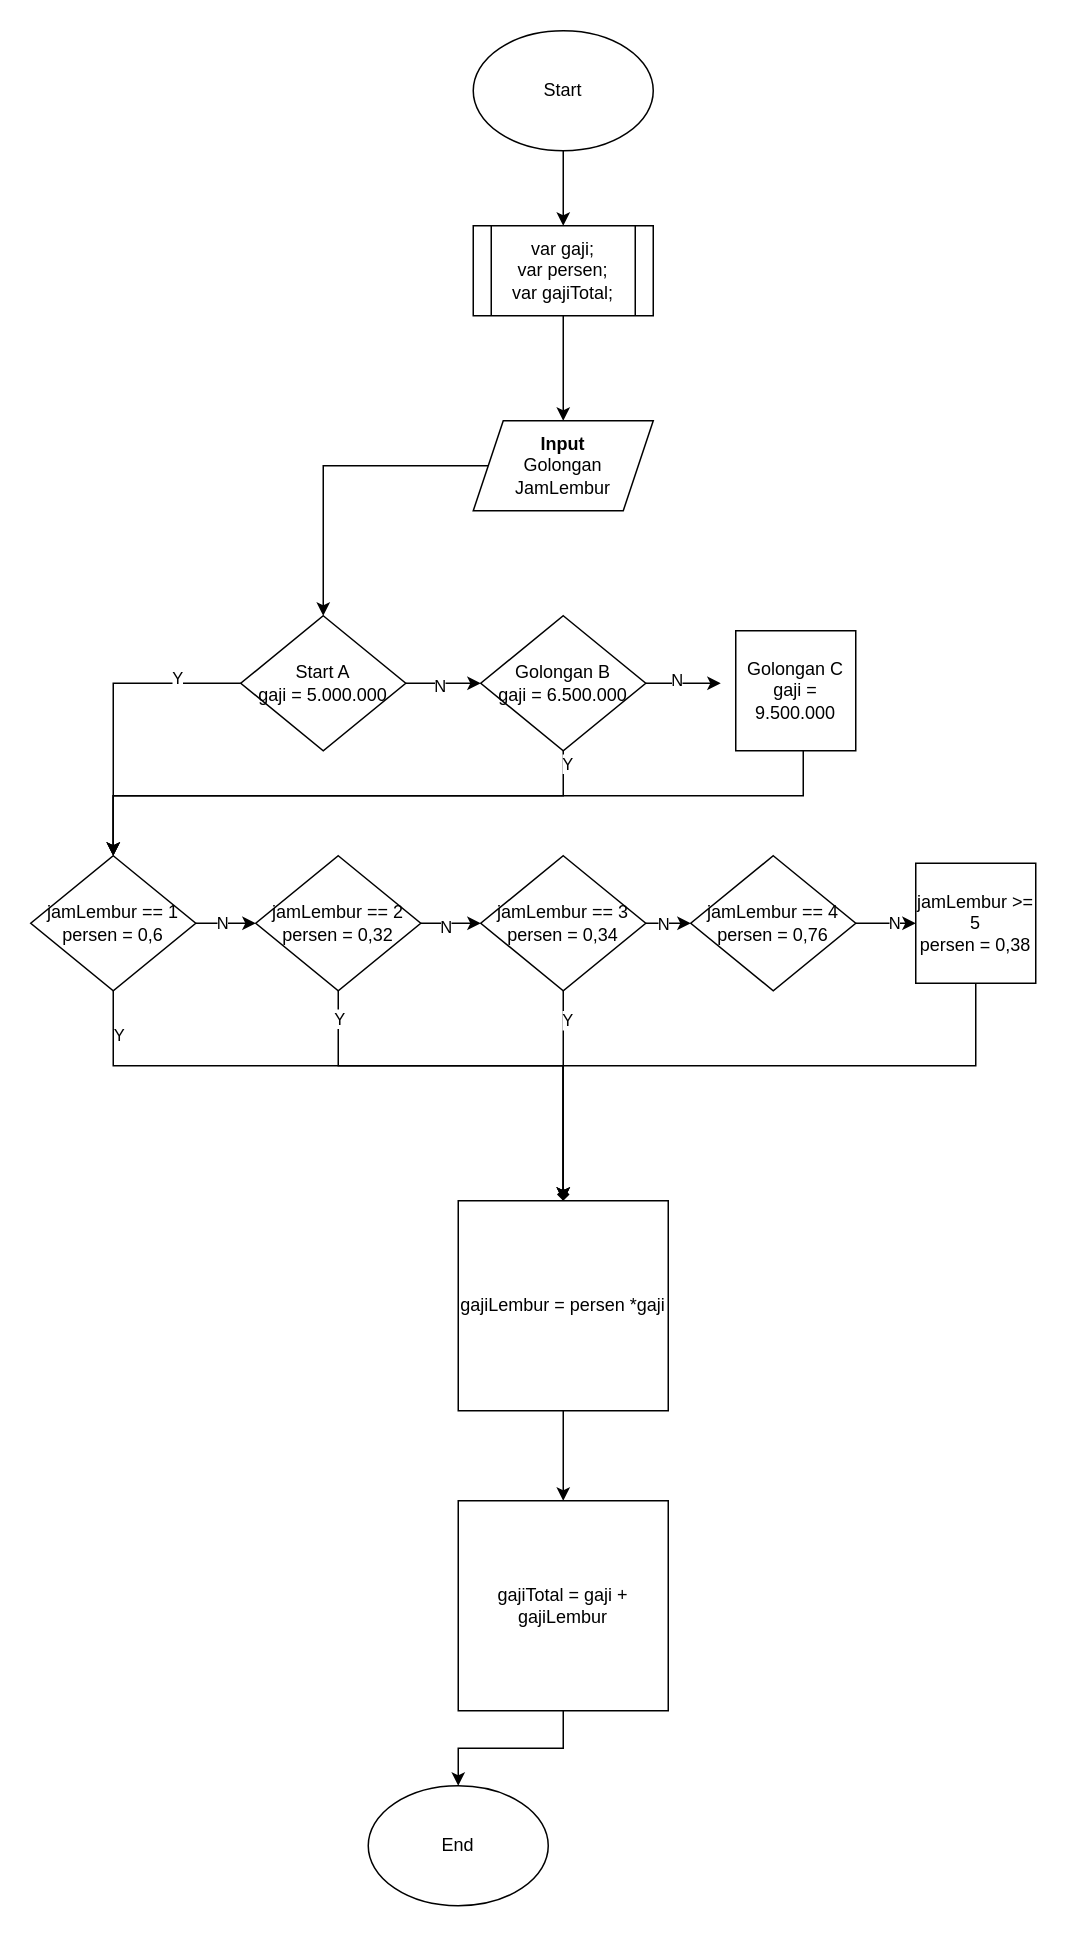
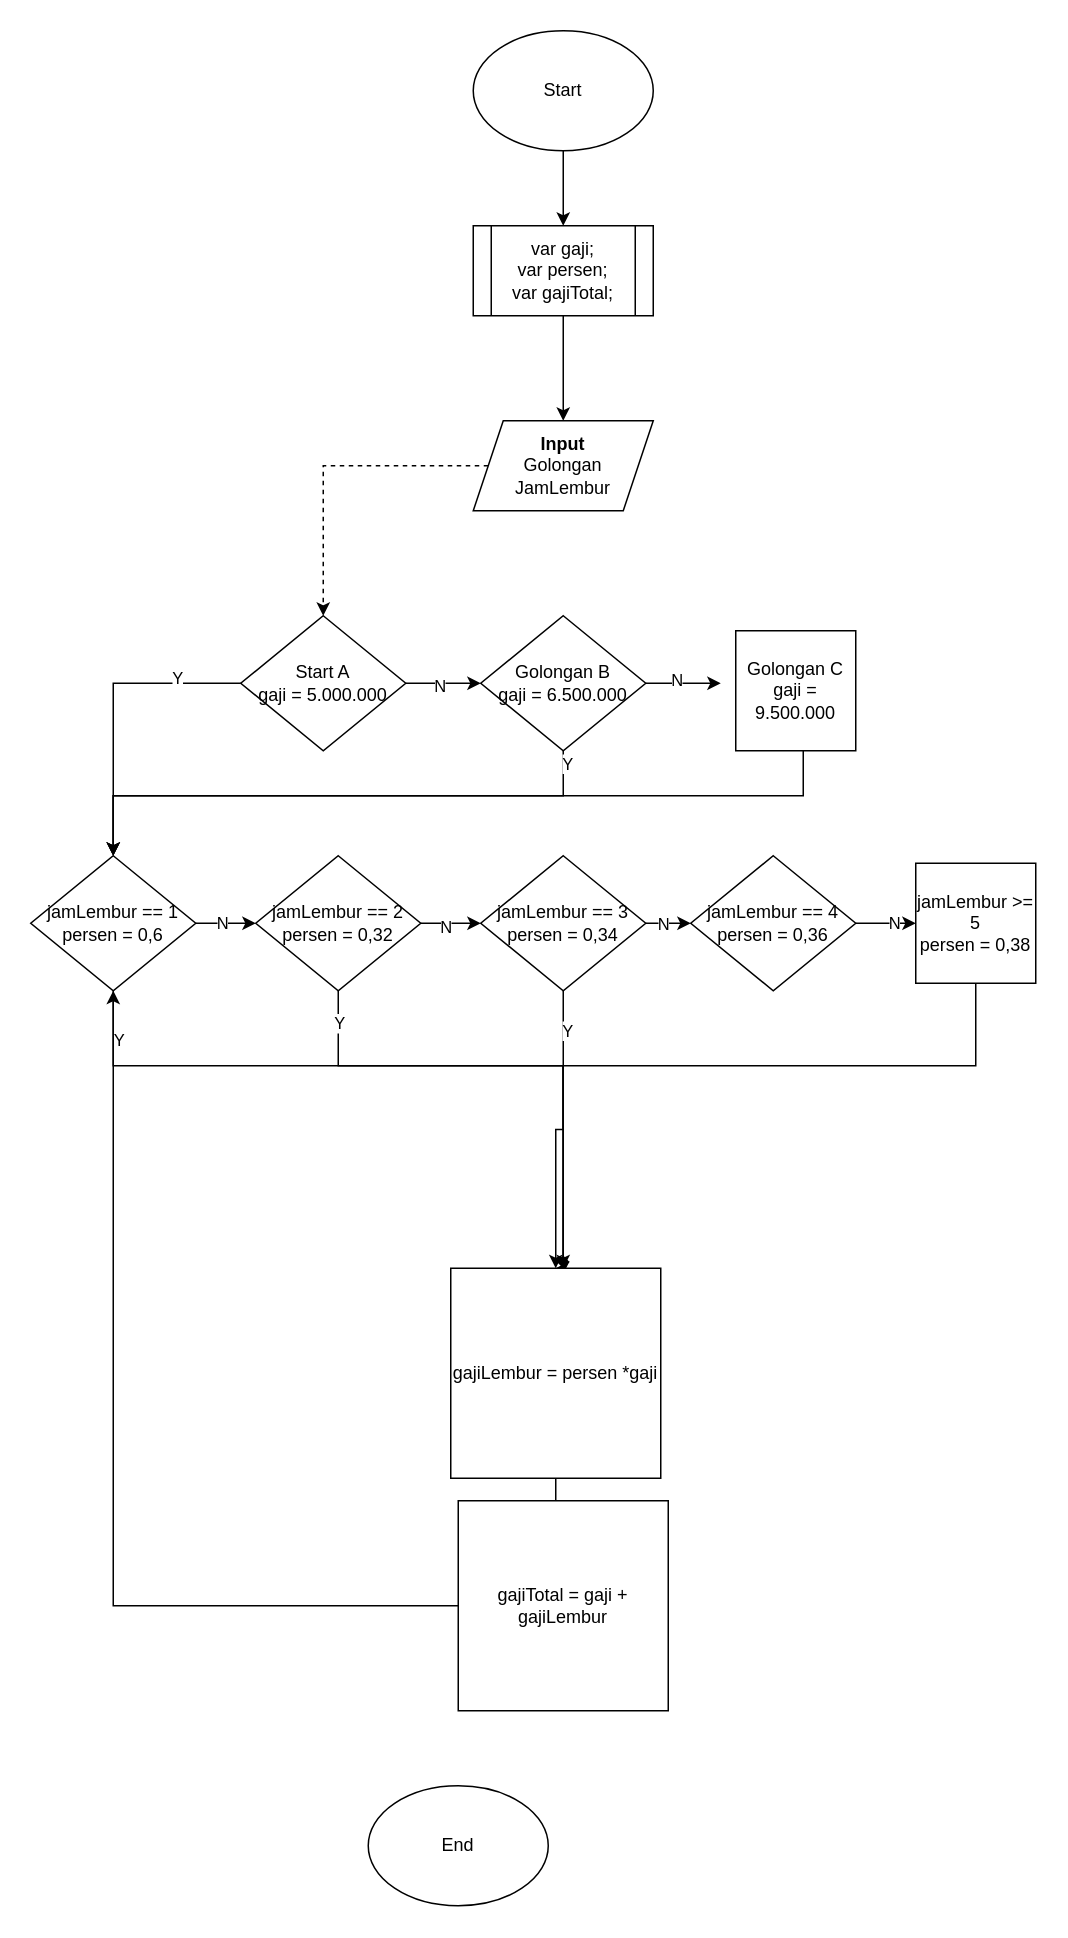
(334, 466) -> (334, 466)
(773, 923) -> (773, 923)
(563, 1306) -> (556, 1373)
(516, 1748) -> (113, 1510)
